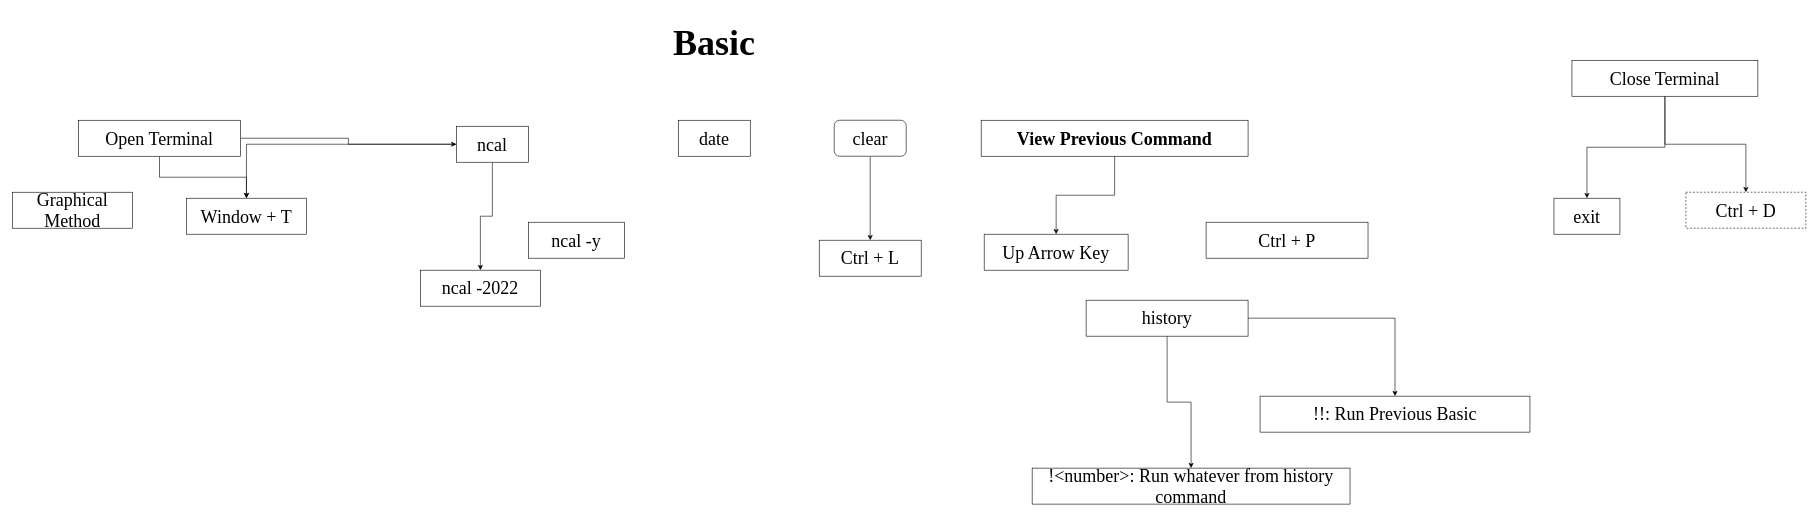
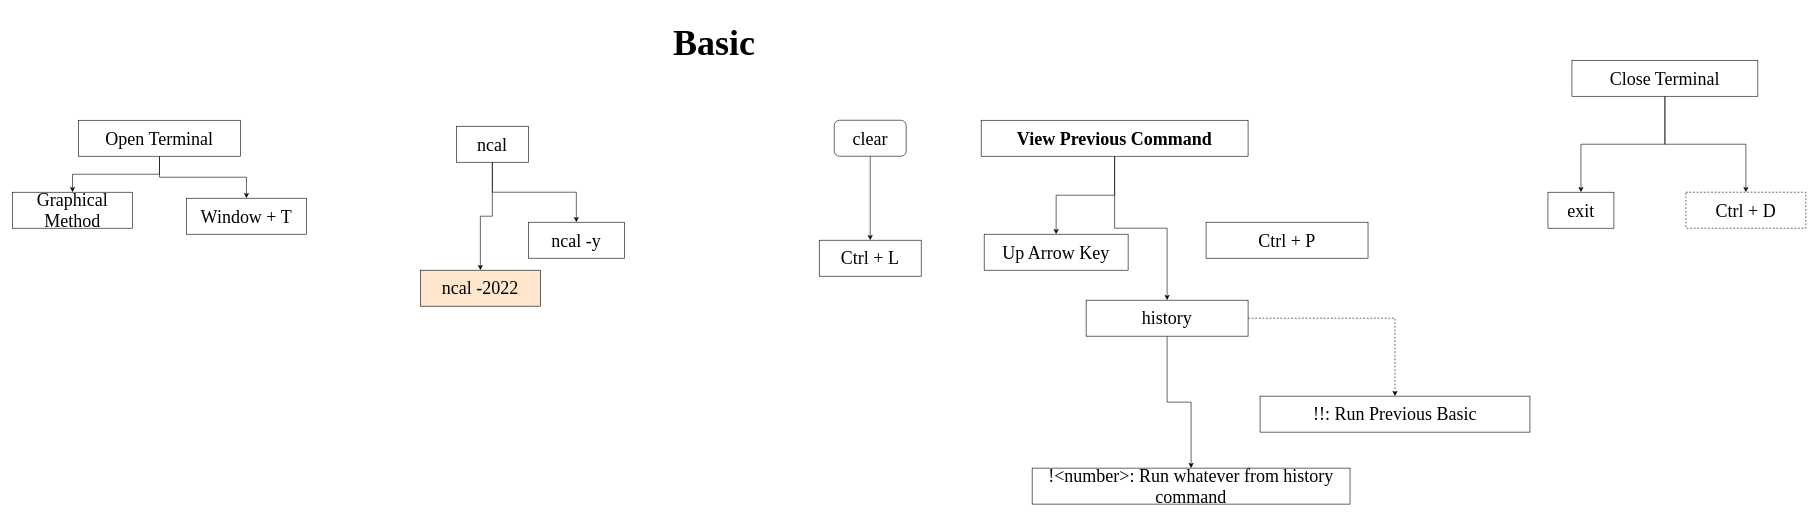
(296, 138) -> (72, 180)
(714, 138) -> none
(246, 158) -> (576, 216)
none -> (1115, 212)
(1587, 216) -> (1581, 210)
(480, 288) -> (480, 288)
(1358, 318) -> (1358, 318)
